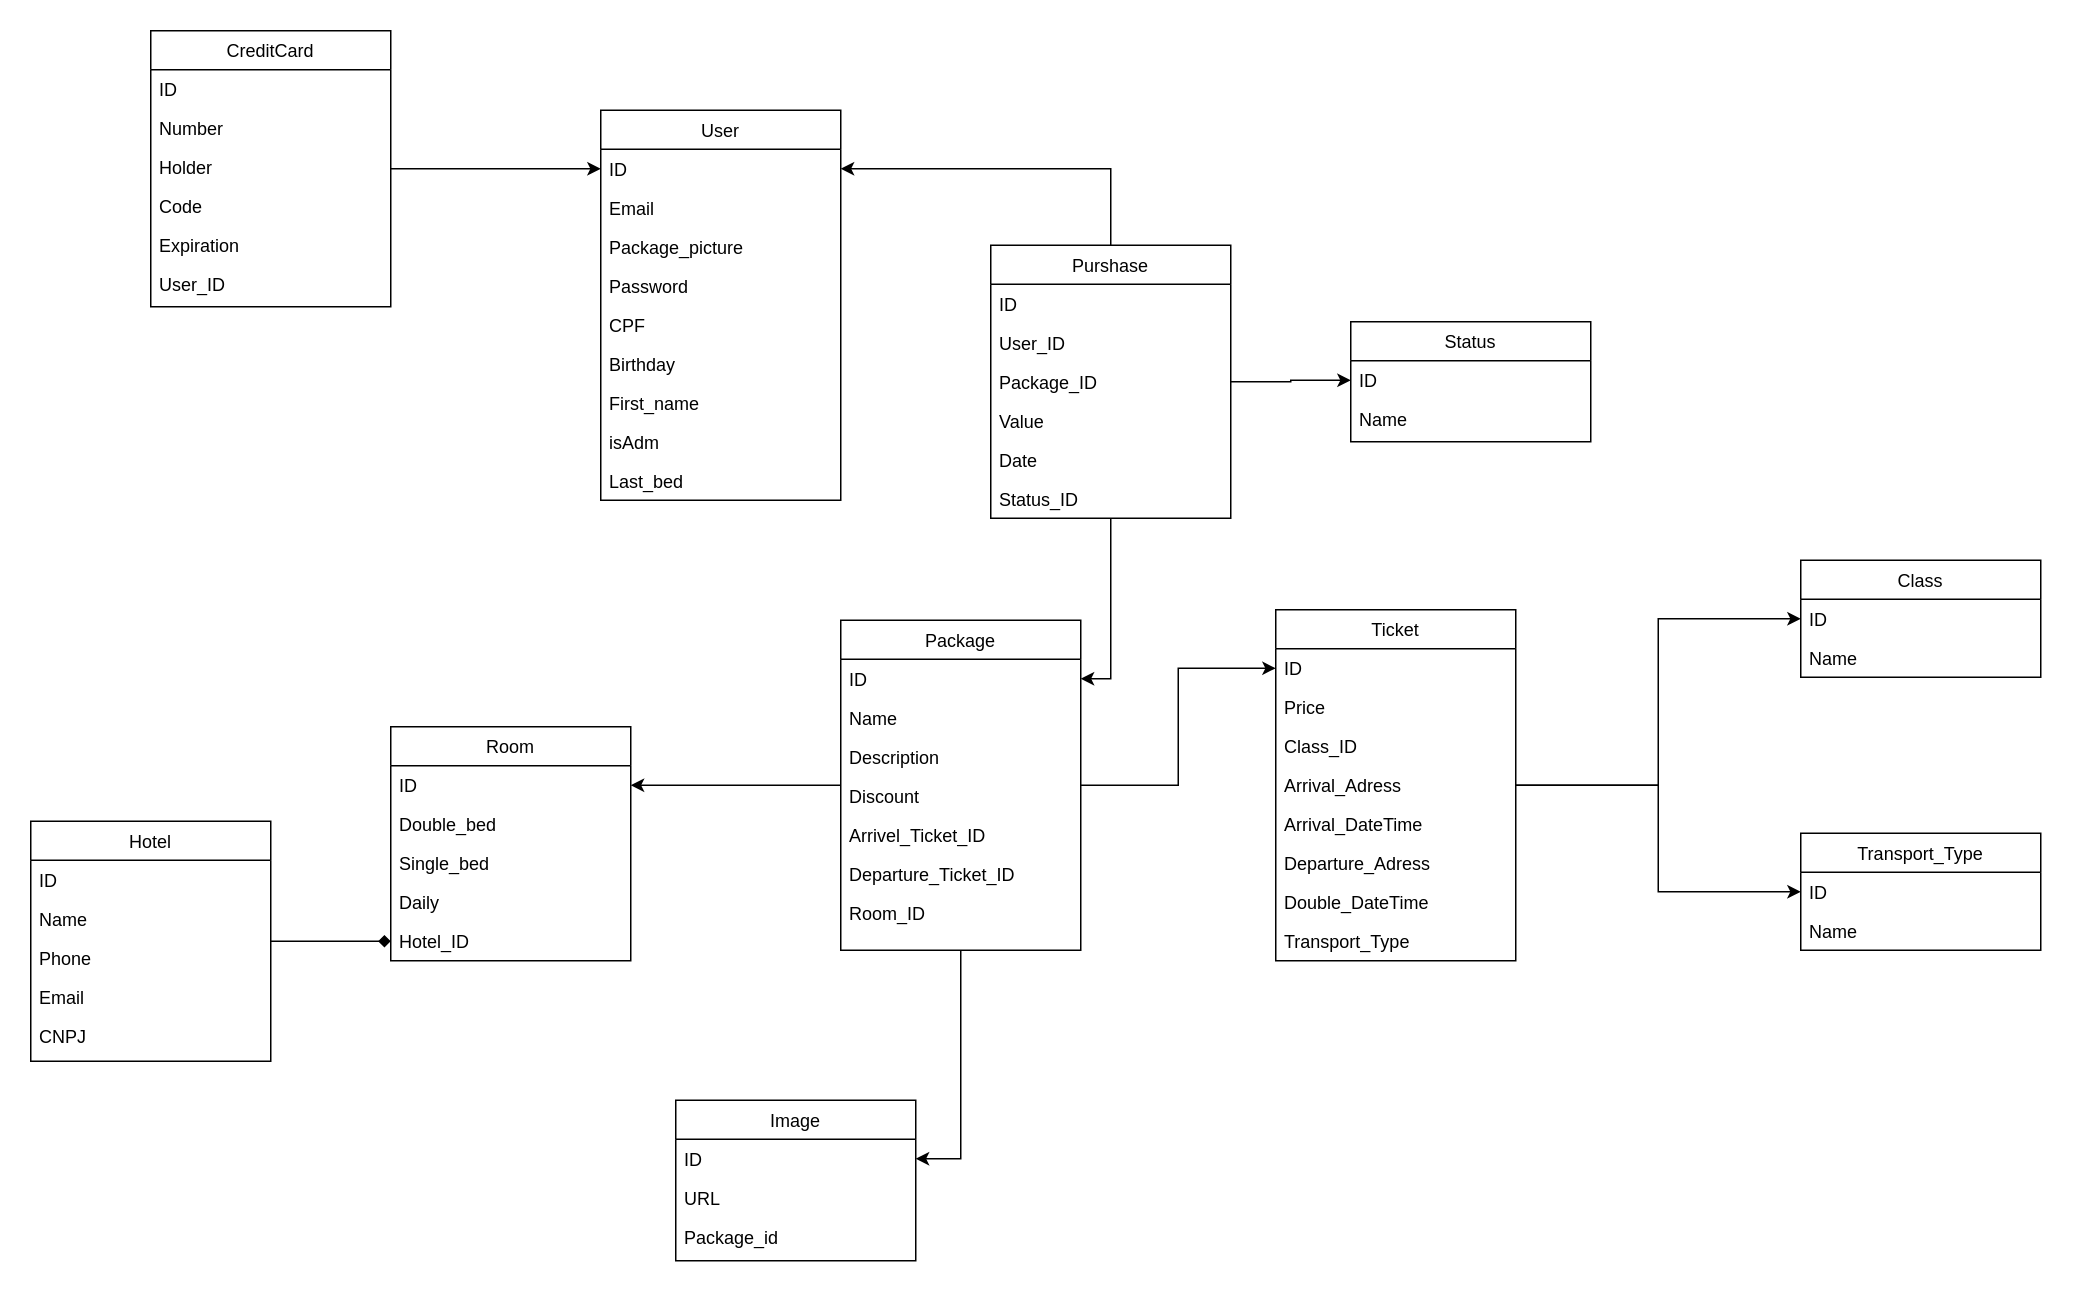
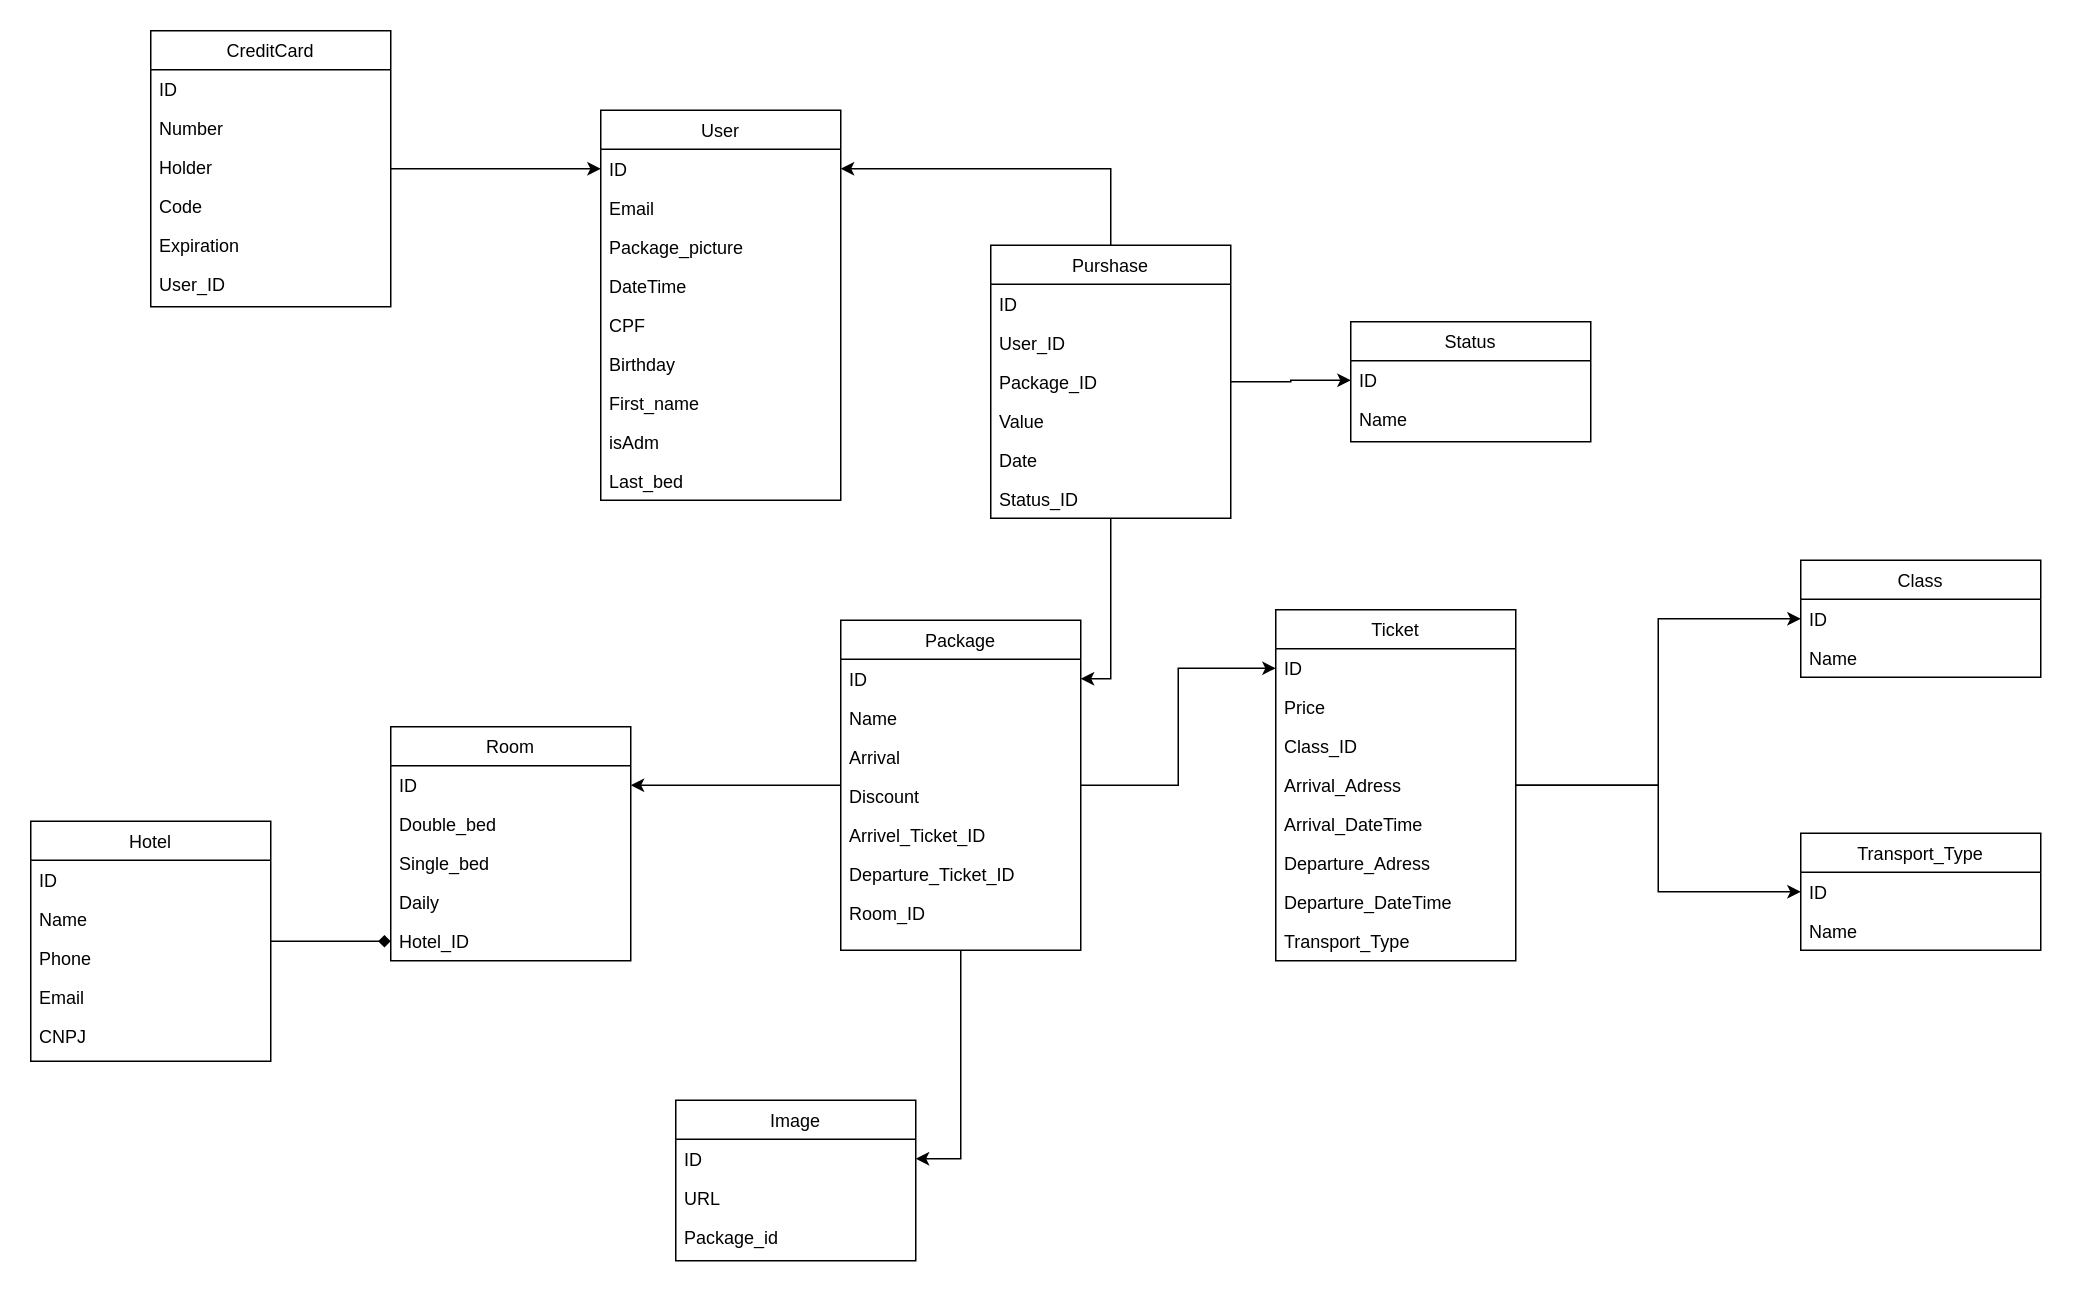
(649, 287) -> (647, 287)
(900, 758) -> (880, 758)
(1355, 903) -> (1372, 903)
